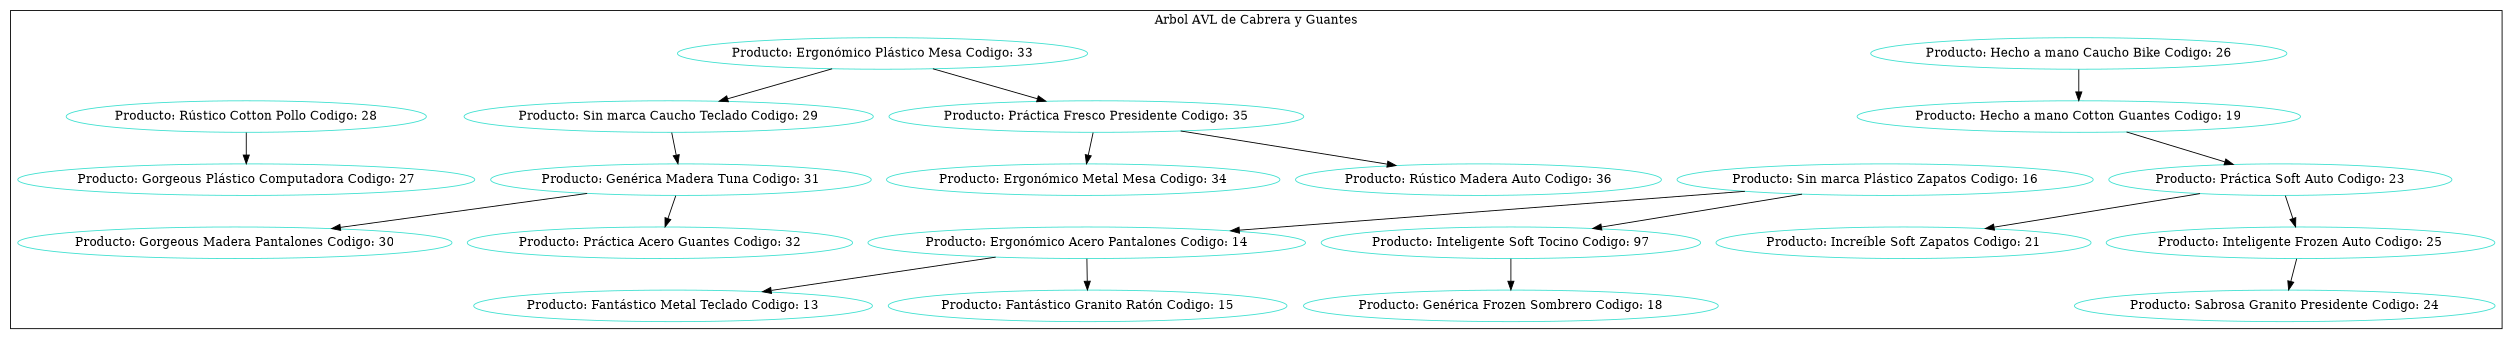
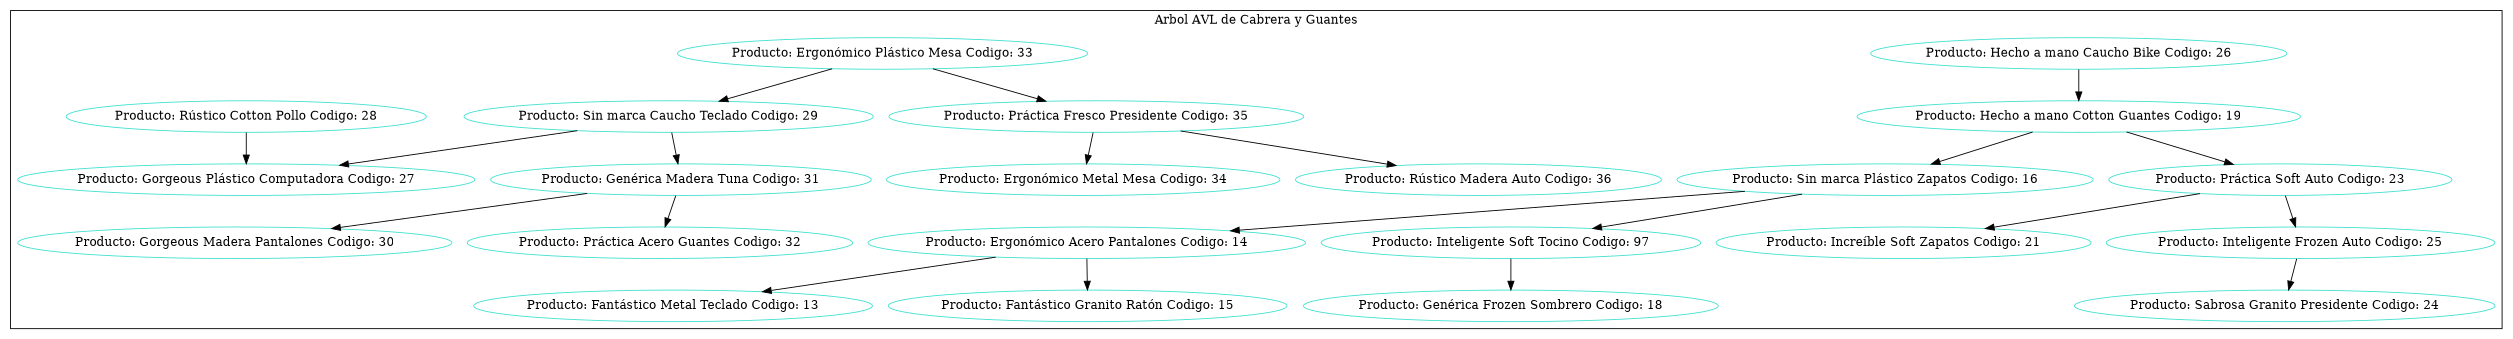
none -> (463, 147)
none -> (1986, 147)
